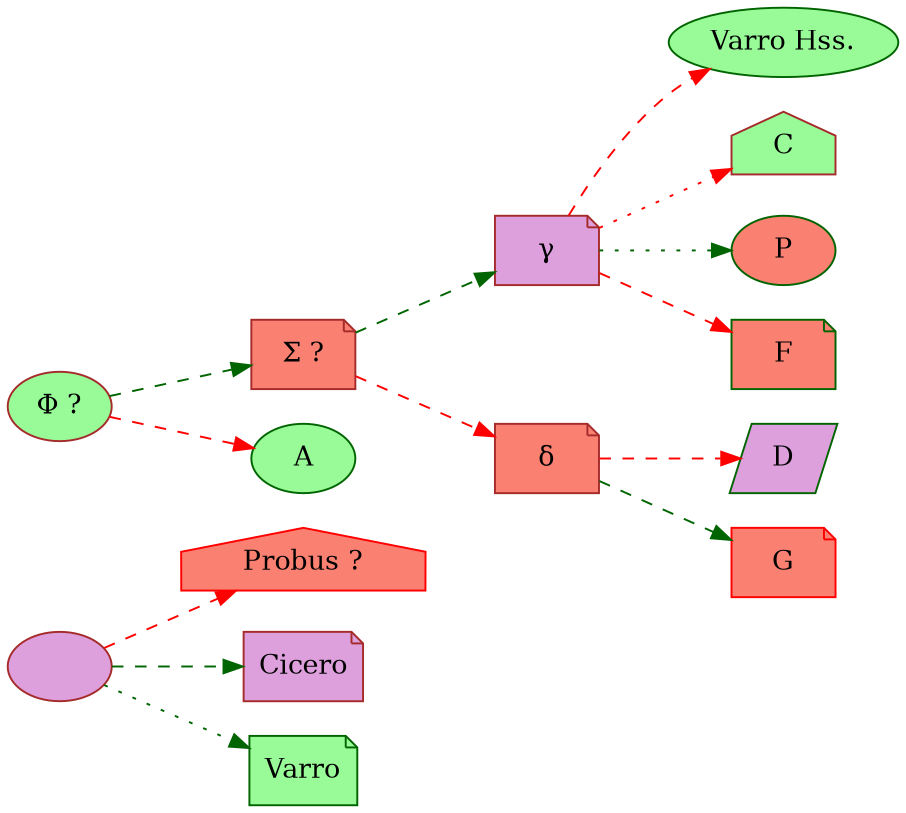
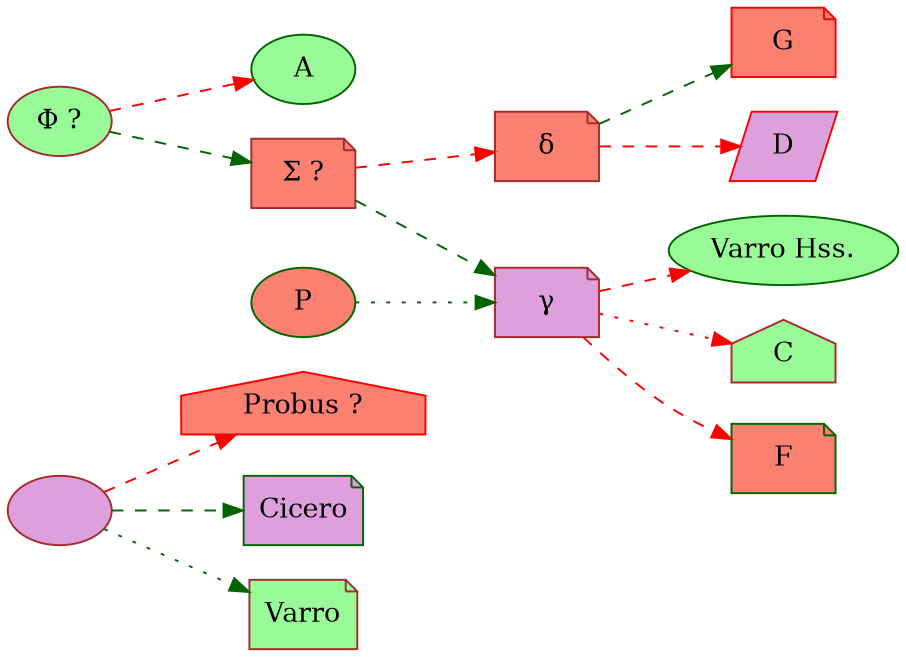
(655, 250) -> (415, 302)
(784, 458) -> (784, 146)
(303, 667) -> (303, 510)
(303, 771) -> (303, 615)
